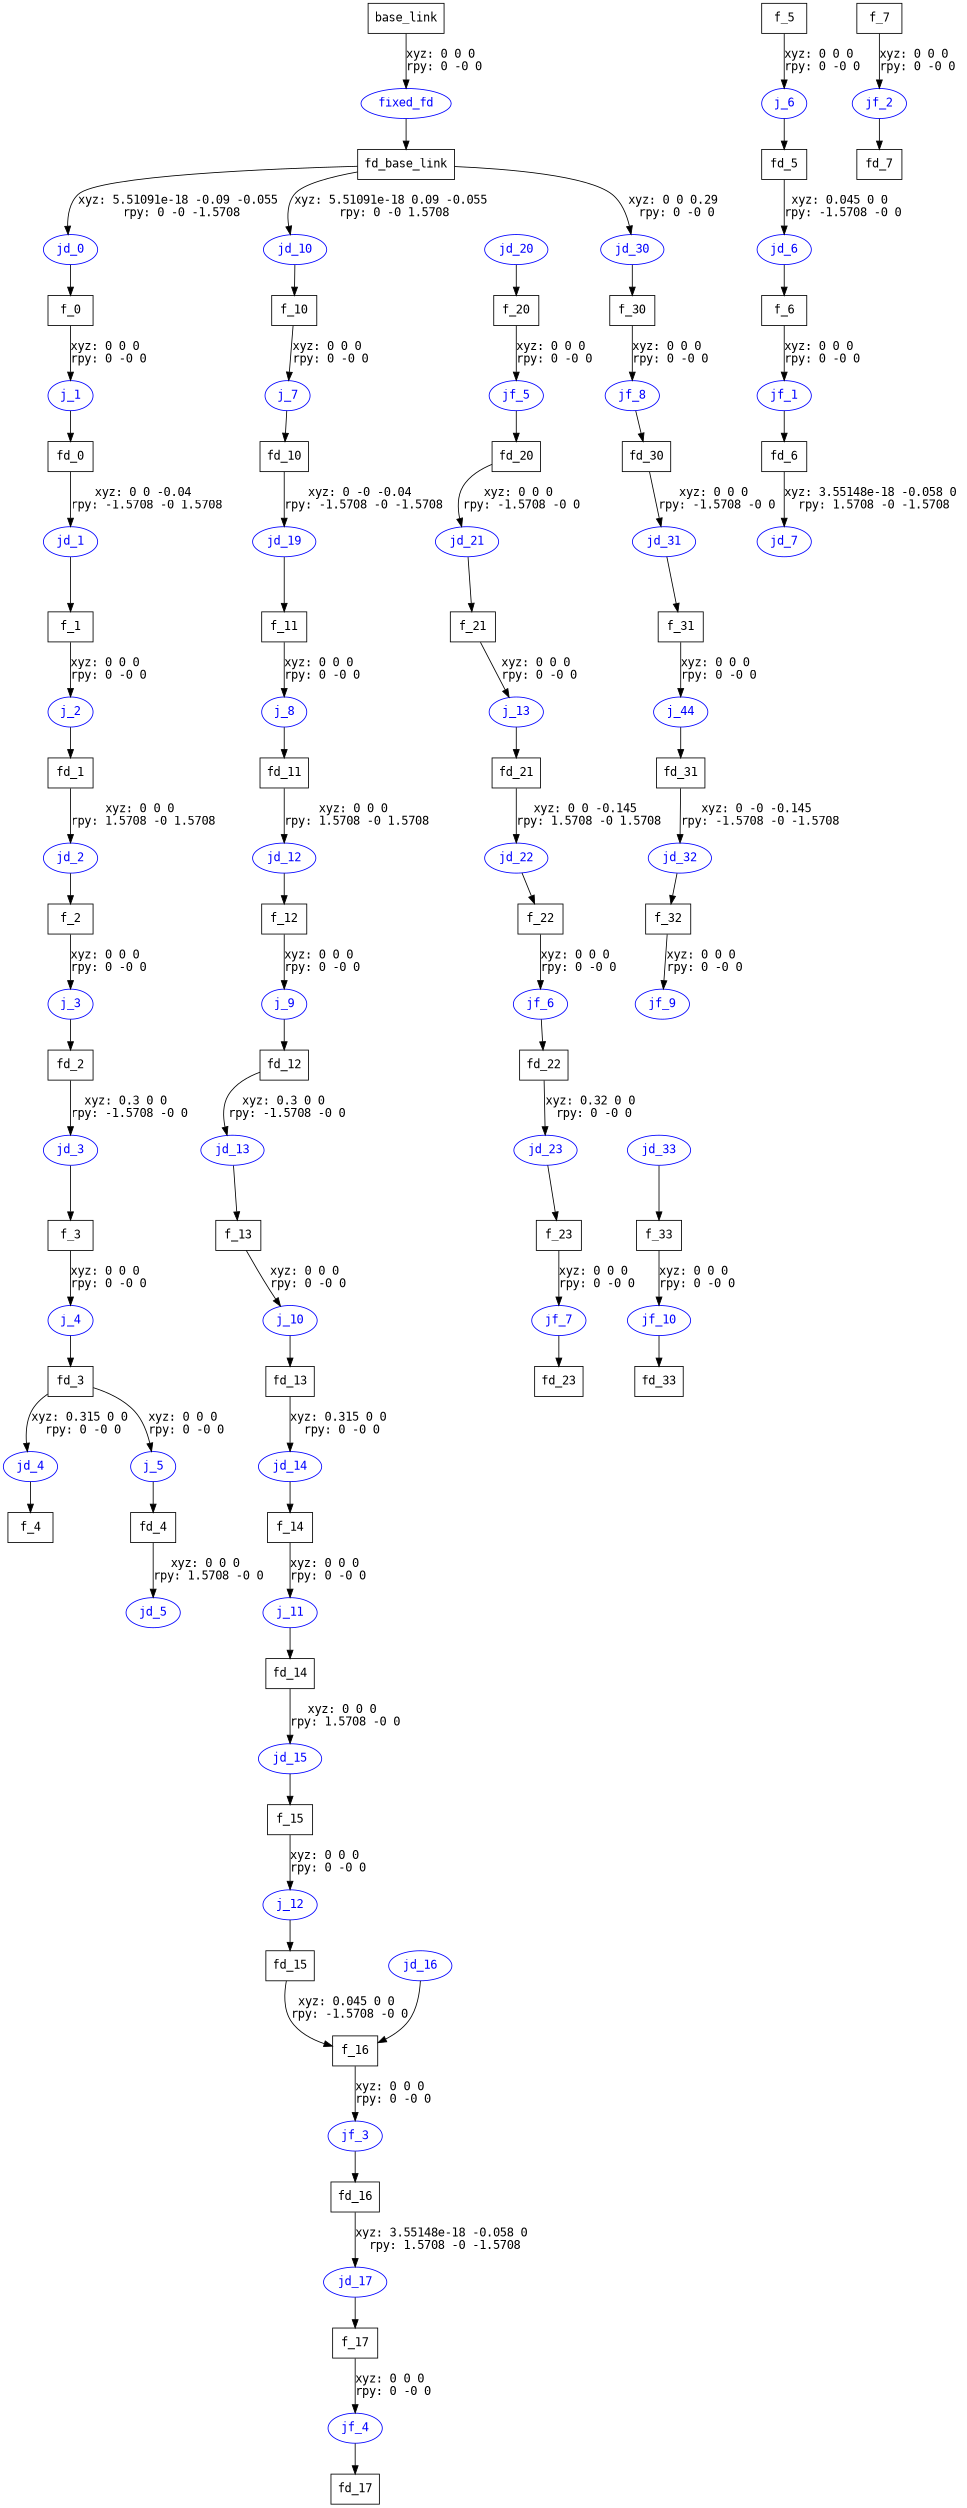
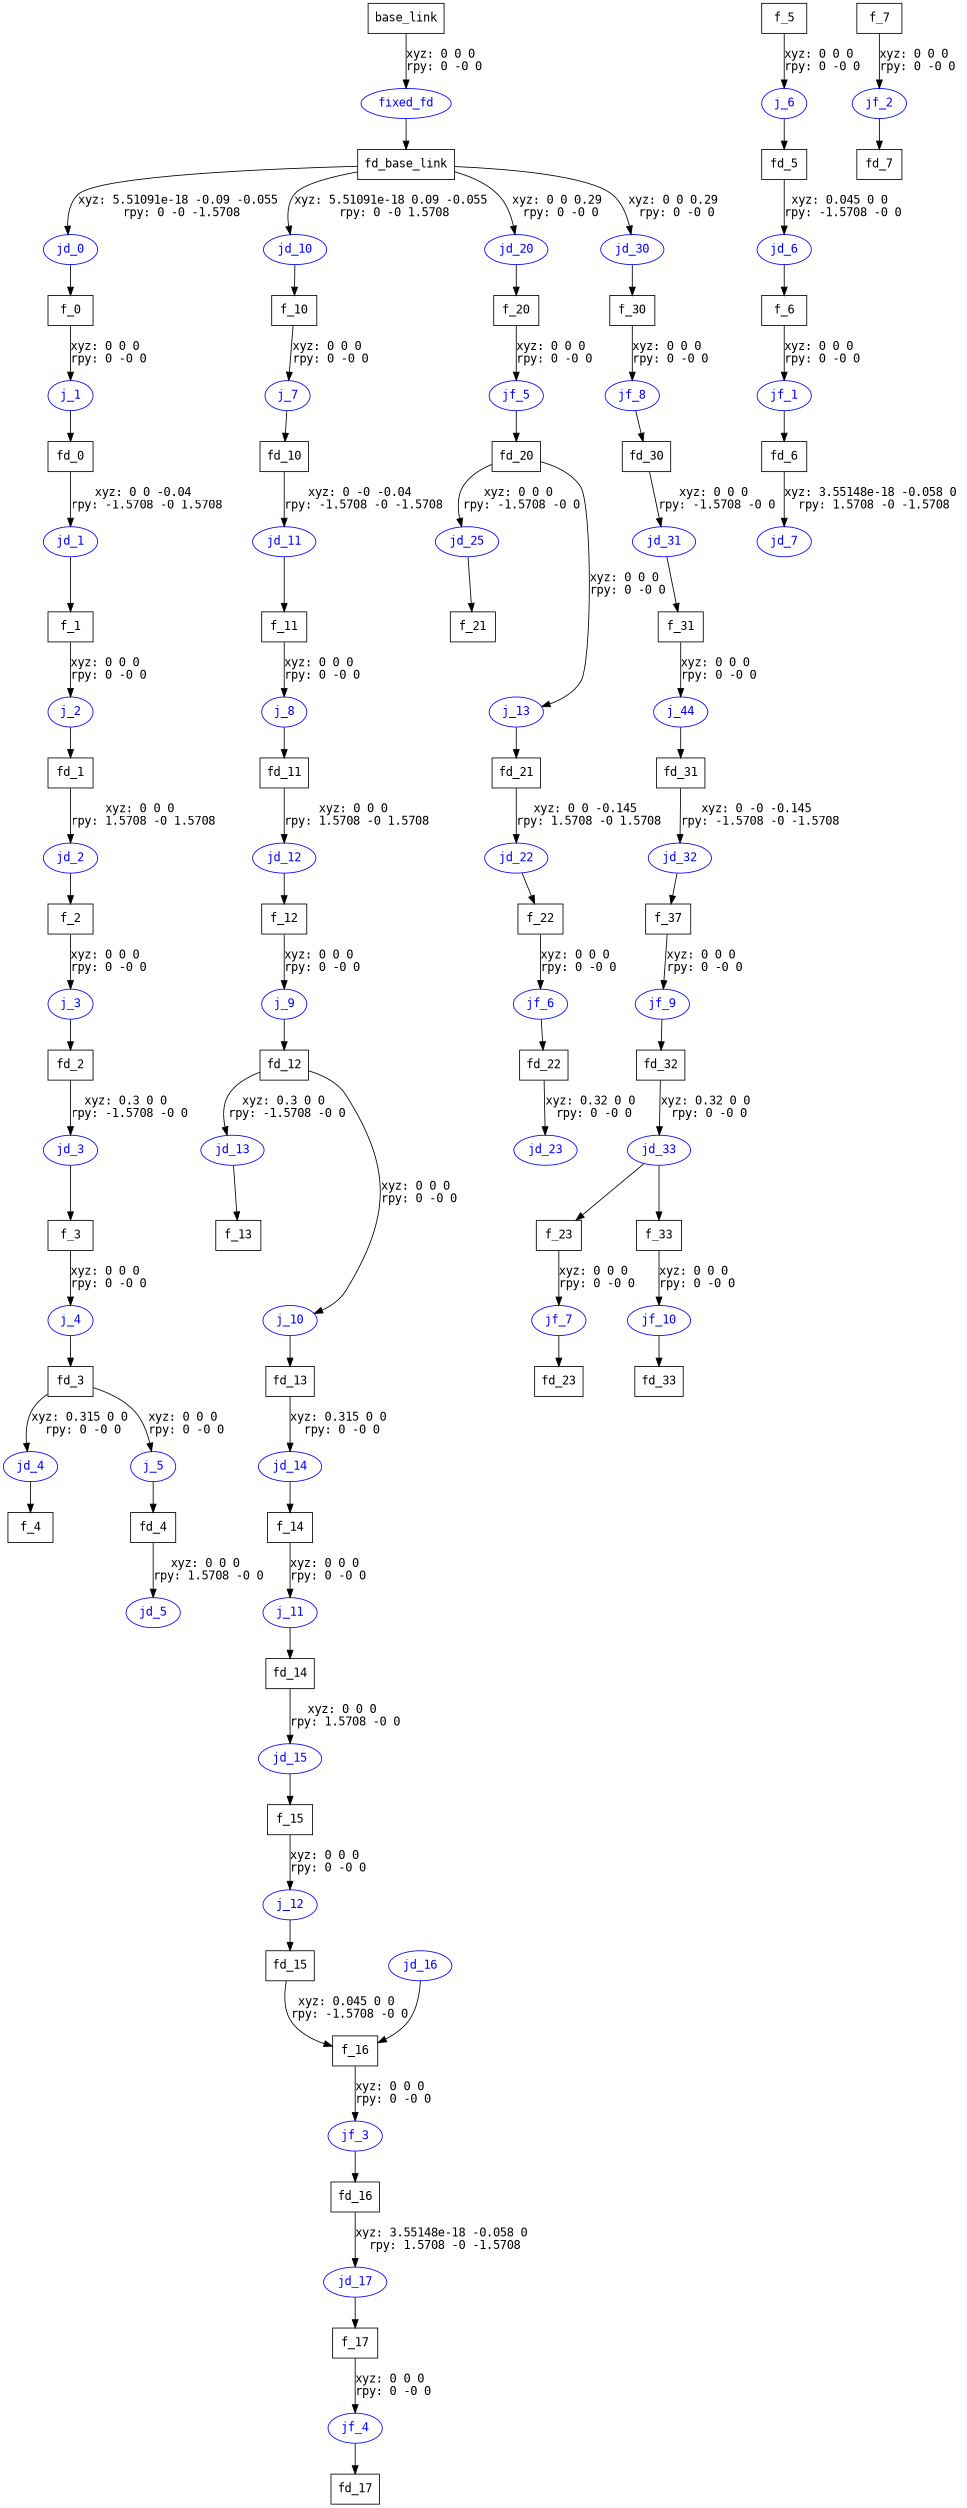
none -> (493, 190)
(284, 542) -> (284, 542)
(467, 542) -> (467, 542)
(493, 666) -> (589, 580)
(668, 919) -> (668, 919)
none -> (661, 1065)
(551, 1189) -> (613, 1189)
(261, 1275) -> (380, 1186)
